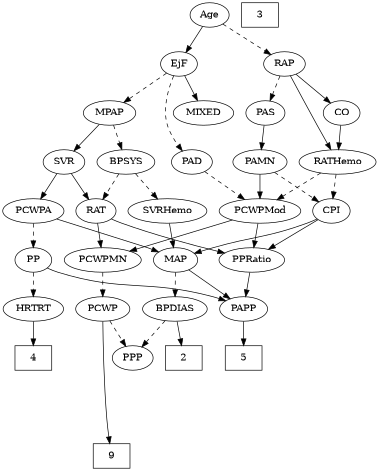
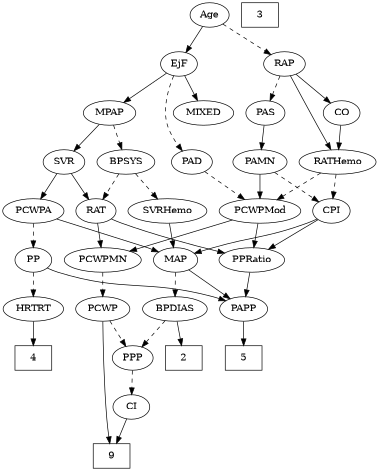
(148, 86) -> (148, 86)
none -> (131, 407)
